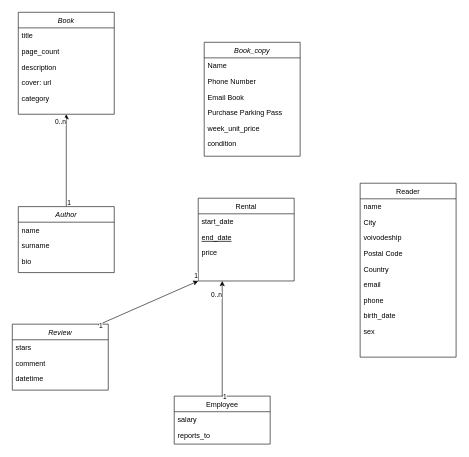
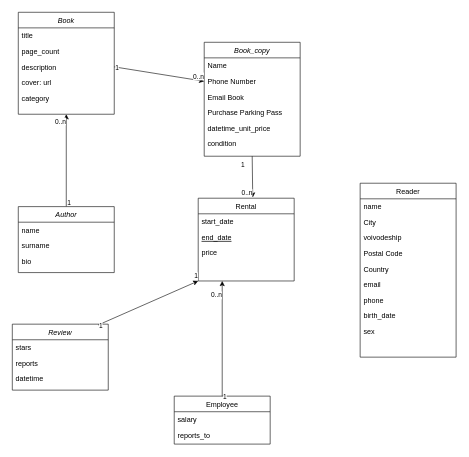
none -> (158, 74)
(236, 128) -> (243, 128)
none -> (253, 178)
(30, 364) -> (30, 364)
